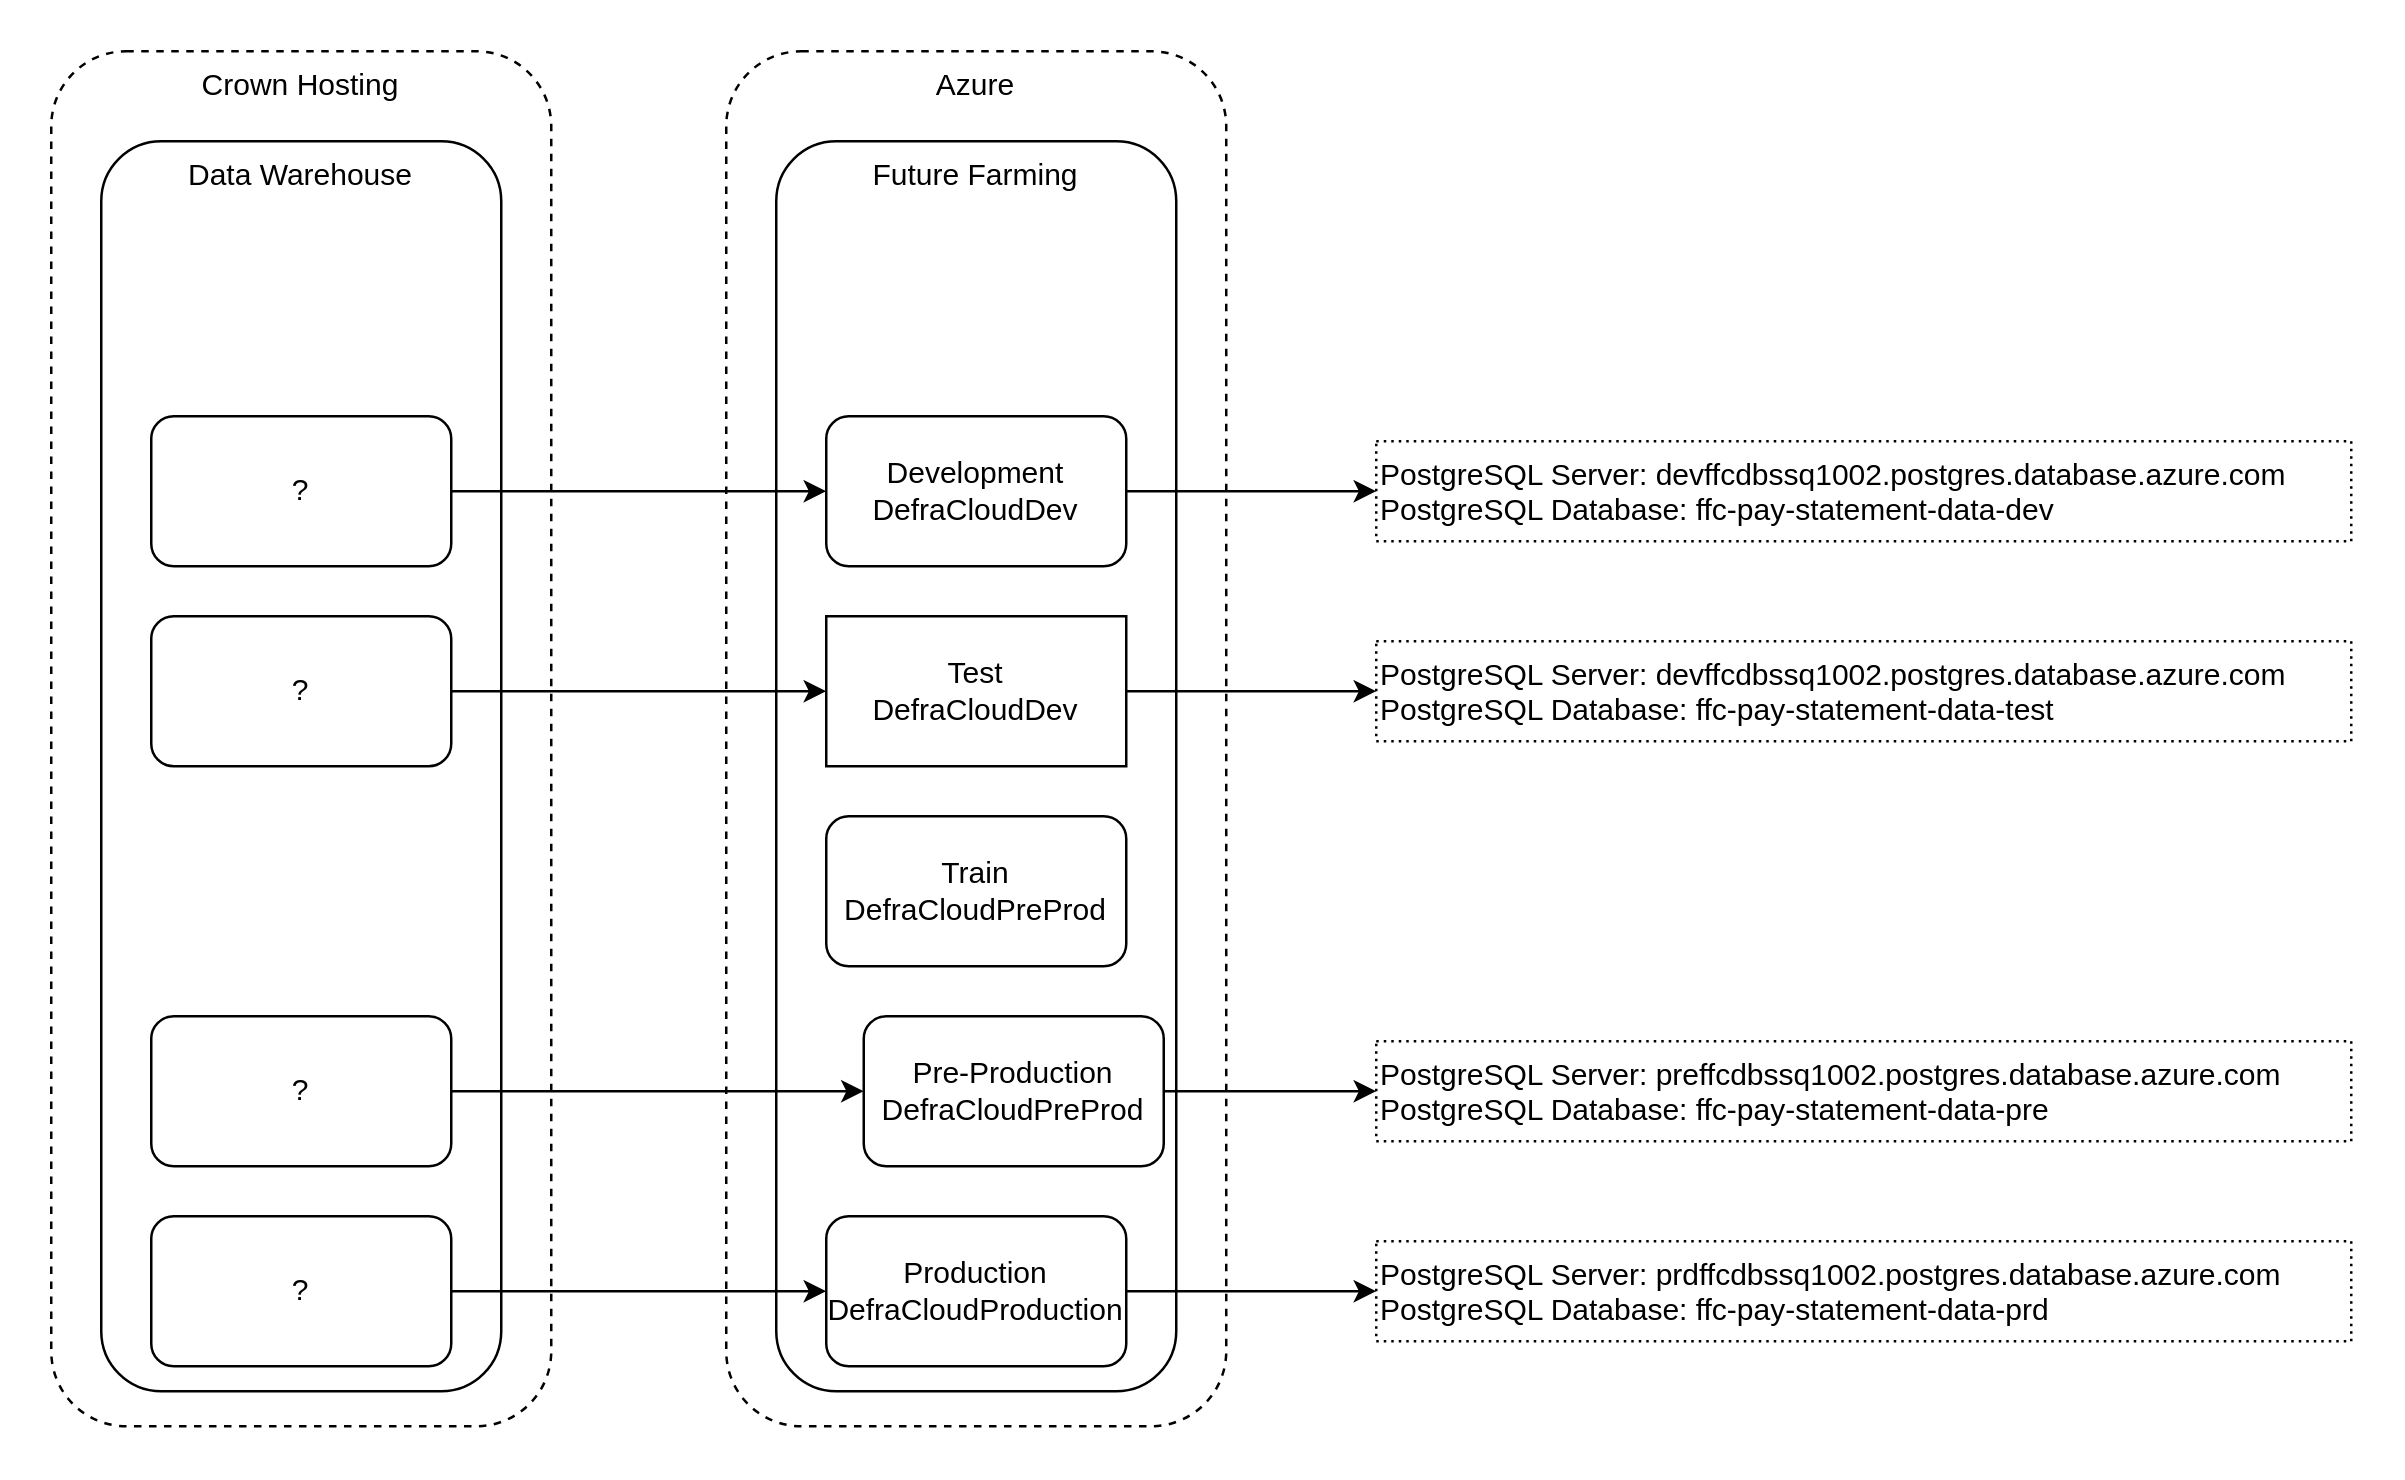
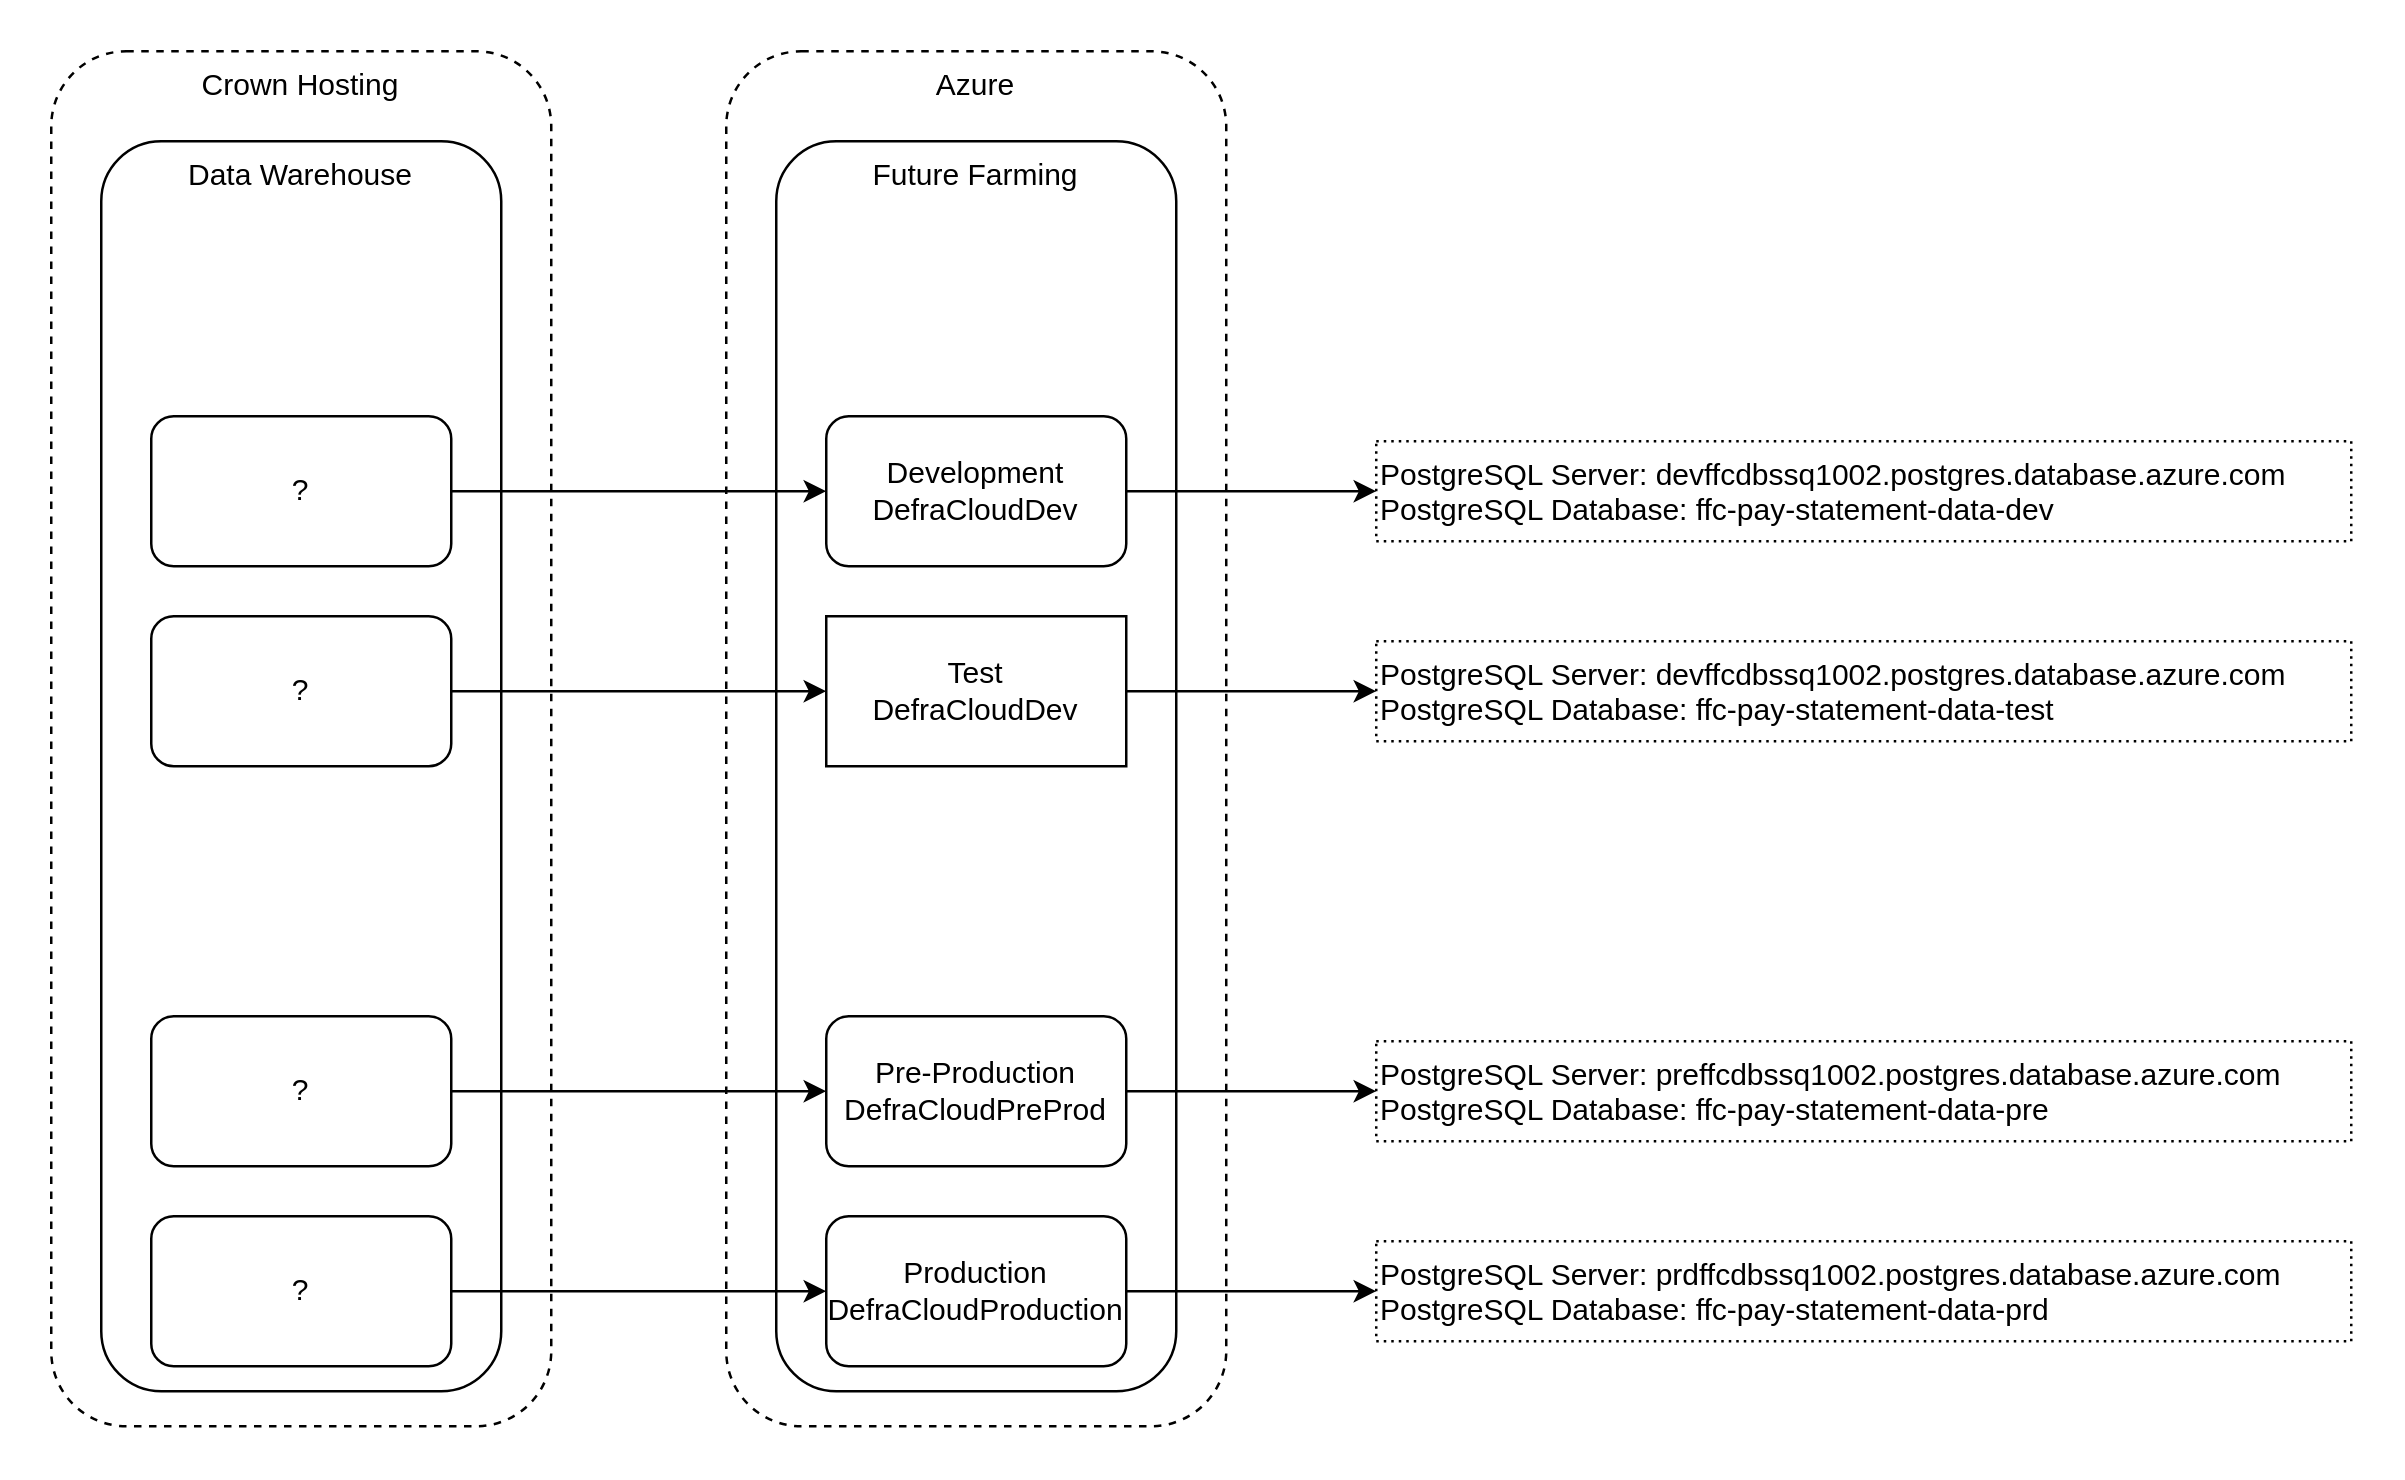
(976, 891) -> none
(1014, 1091) -> (976, 1091)
